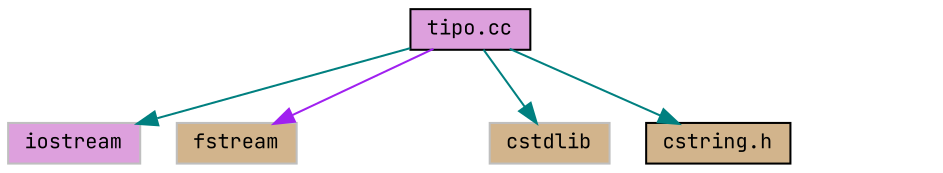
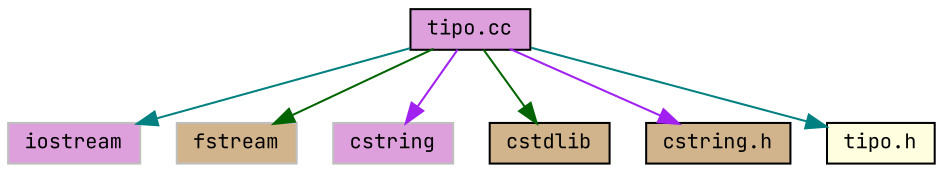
(504, 78) -> (504, 78)
(363, 82) -> (363, 82)
(585, 82) -> (585, 82)
none -> (393, 143)
(550, 143) -> (550, 143)
none -> (881, 143)
